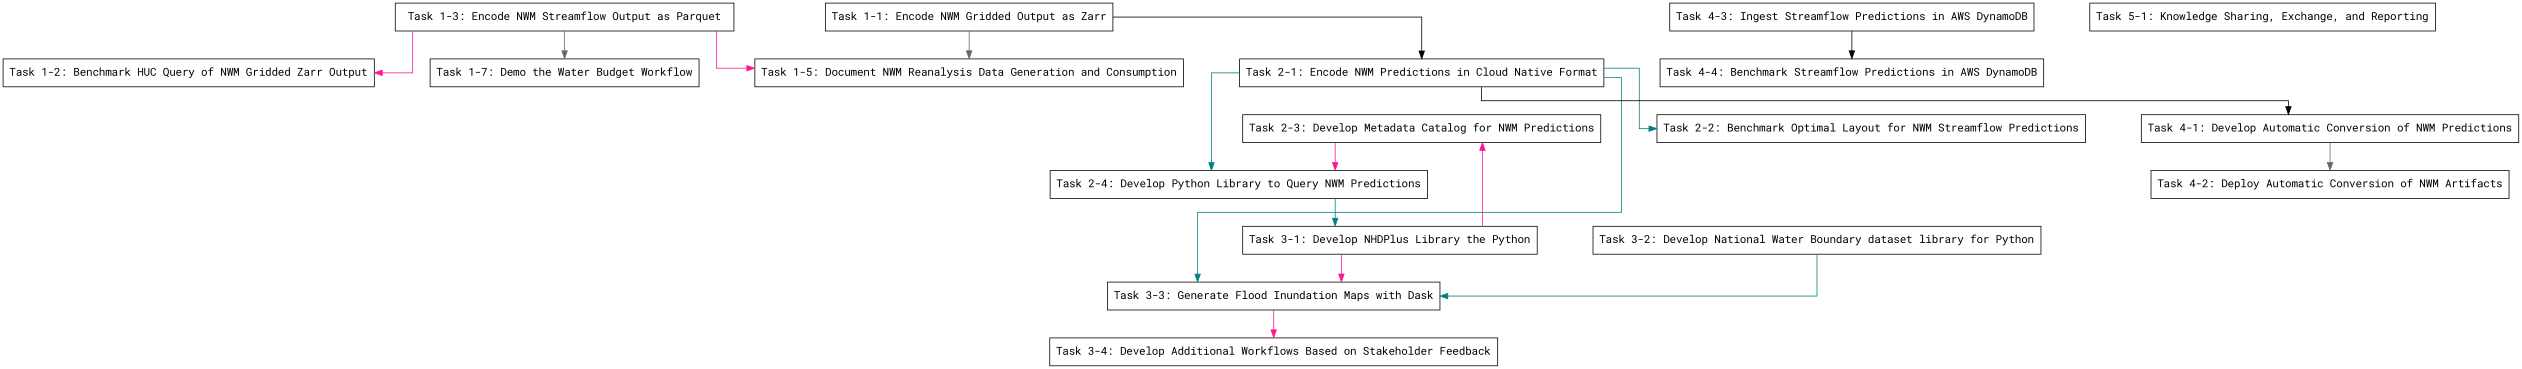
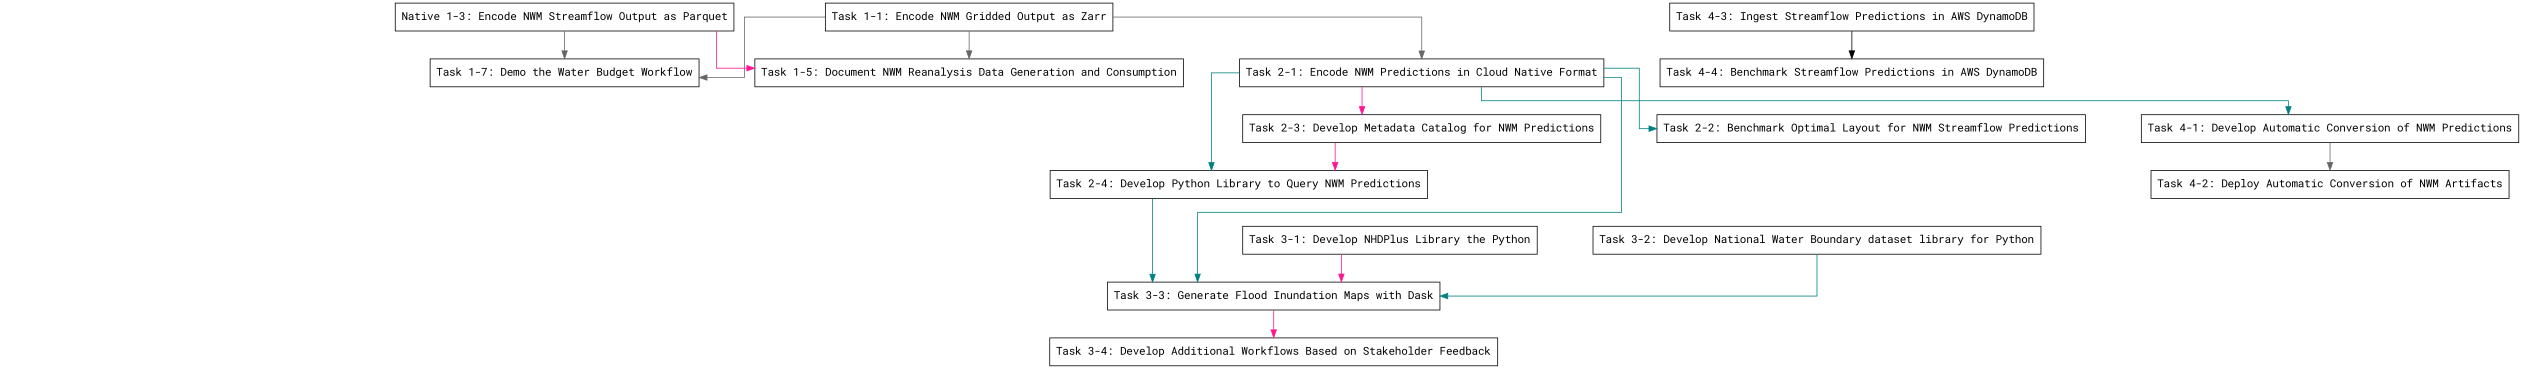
(565, 17) -> (565, 17)
(1284, 17) -> (1284, 17)
(2263, 17) -> none
none -> (744, 26)
(189, 73) -> none
(1881, 101) -> (1881, 101)
(1482, 188) -> (1362, 97)
(1335, 207) -> (1153, 236)
